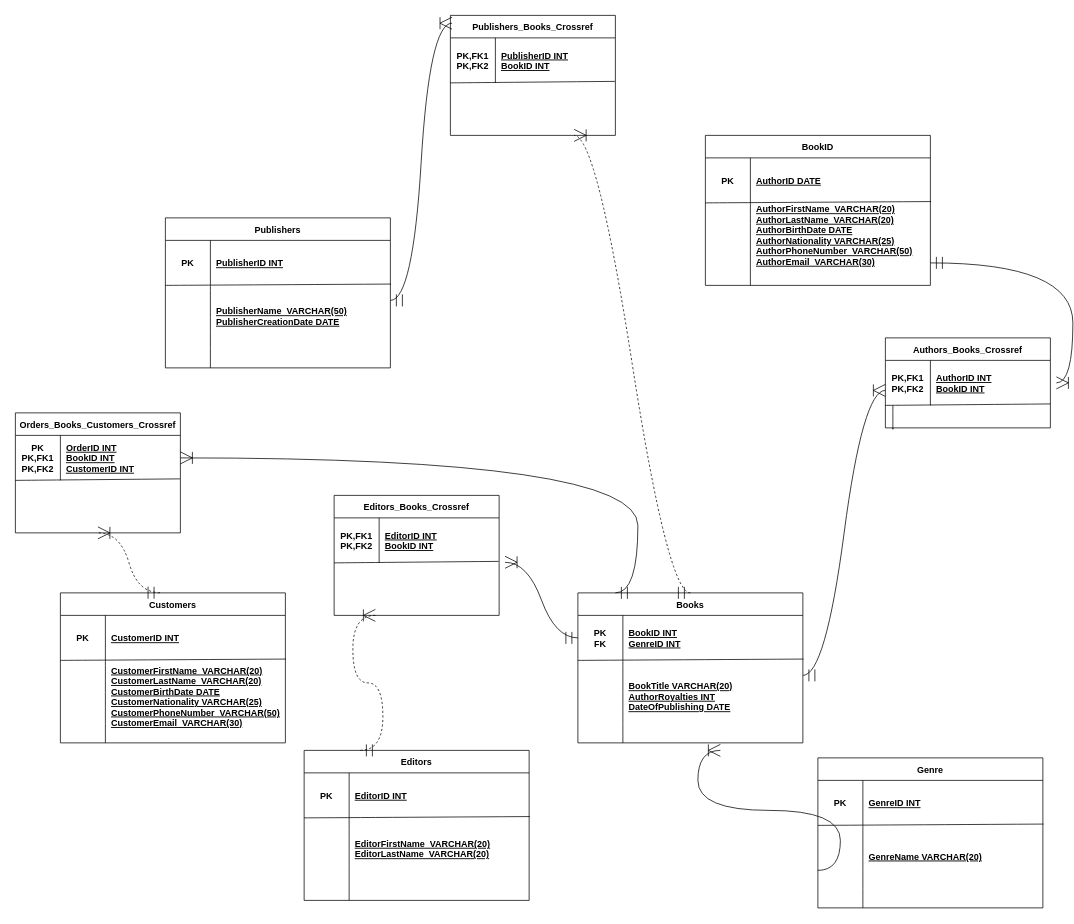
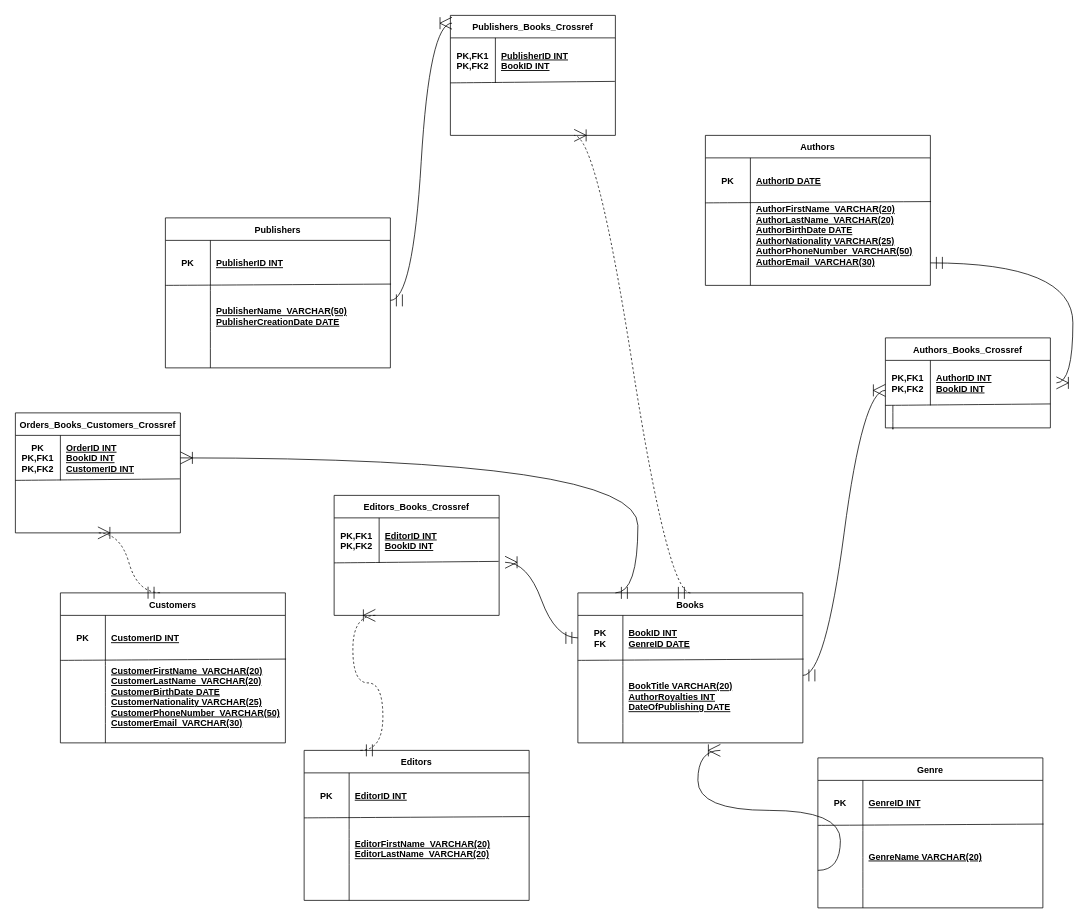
(818, 147) -> (818, 147)
(653, 633) -> (653, 633)
